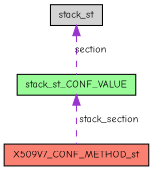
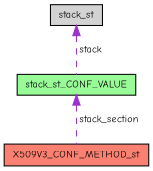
(89, 50) -> (89, 50)
(76, 155) -> (76, 155)
